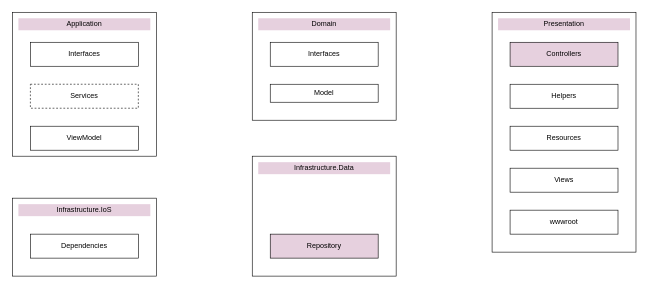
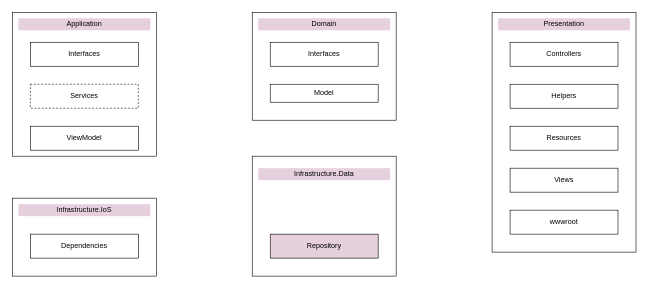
(564, 54) -> (564, 54)
(324, 168) -> (324, 174)
